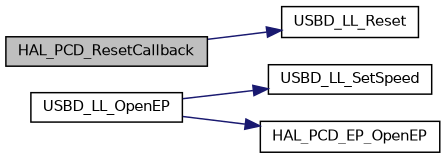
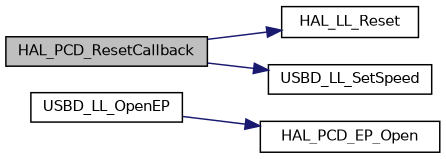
(350, 22) -> (350, 22)
(218, 95) -> (231, 66)
(350, 137) -> (350, 137)
